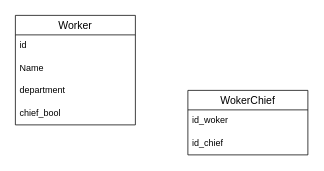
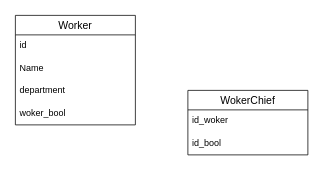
(42, 113) -> (44, 113)
(210, 143) -> (207, 143)
